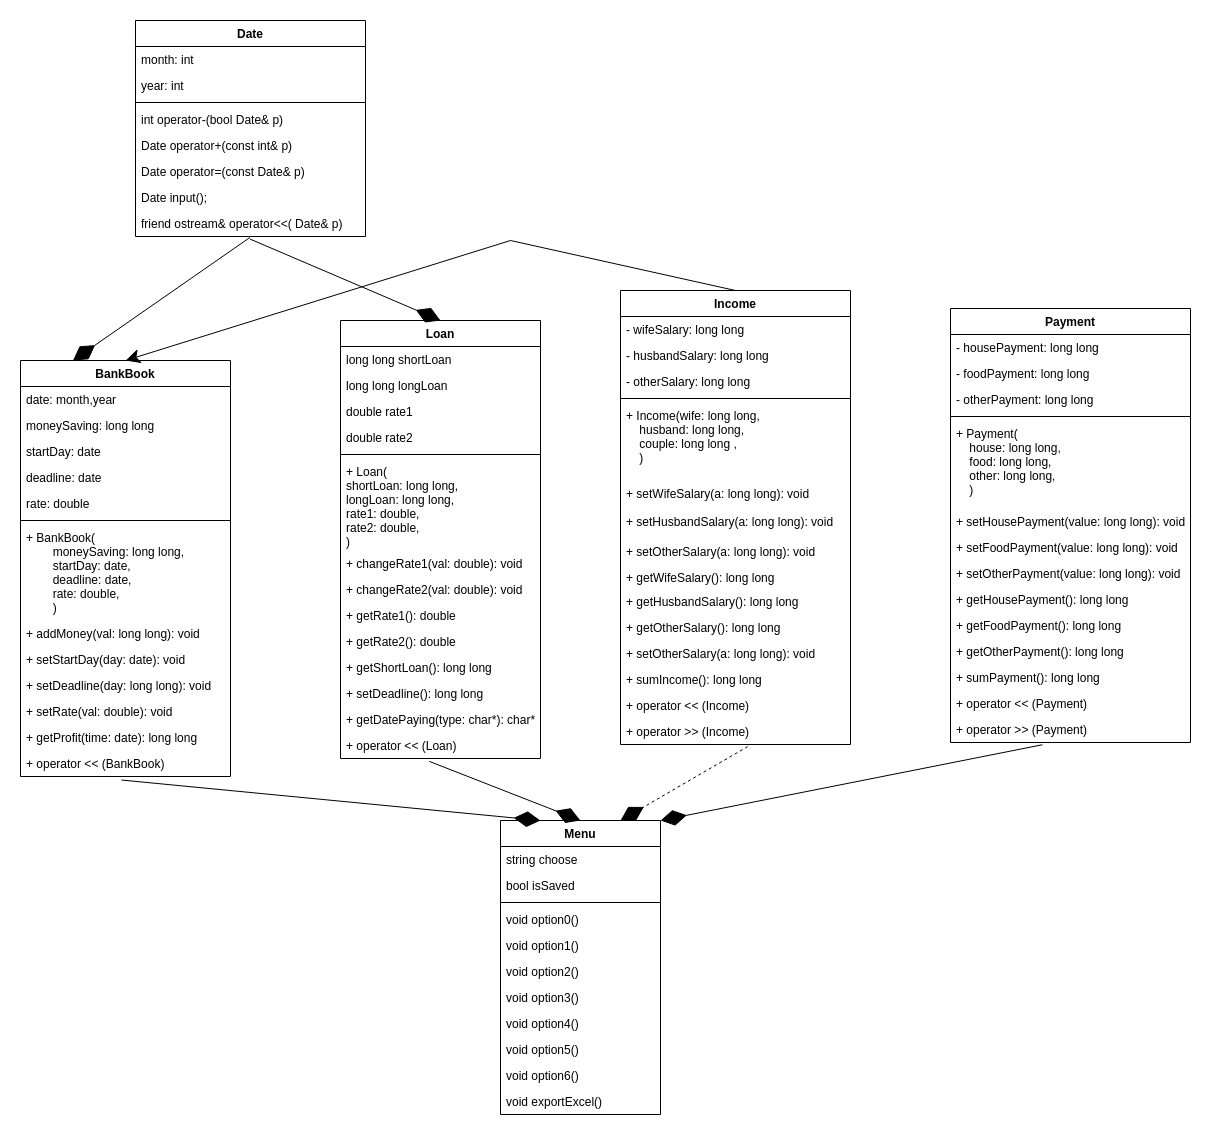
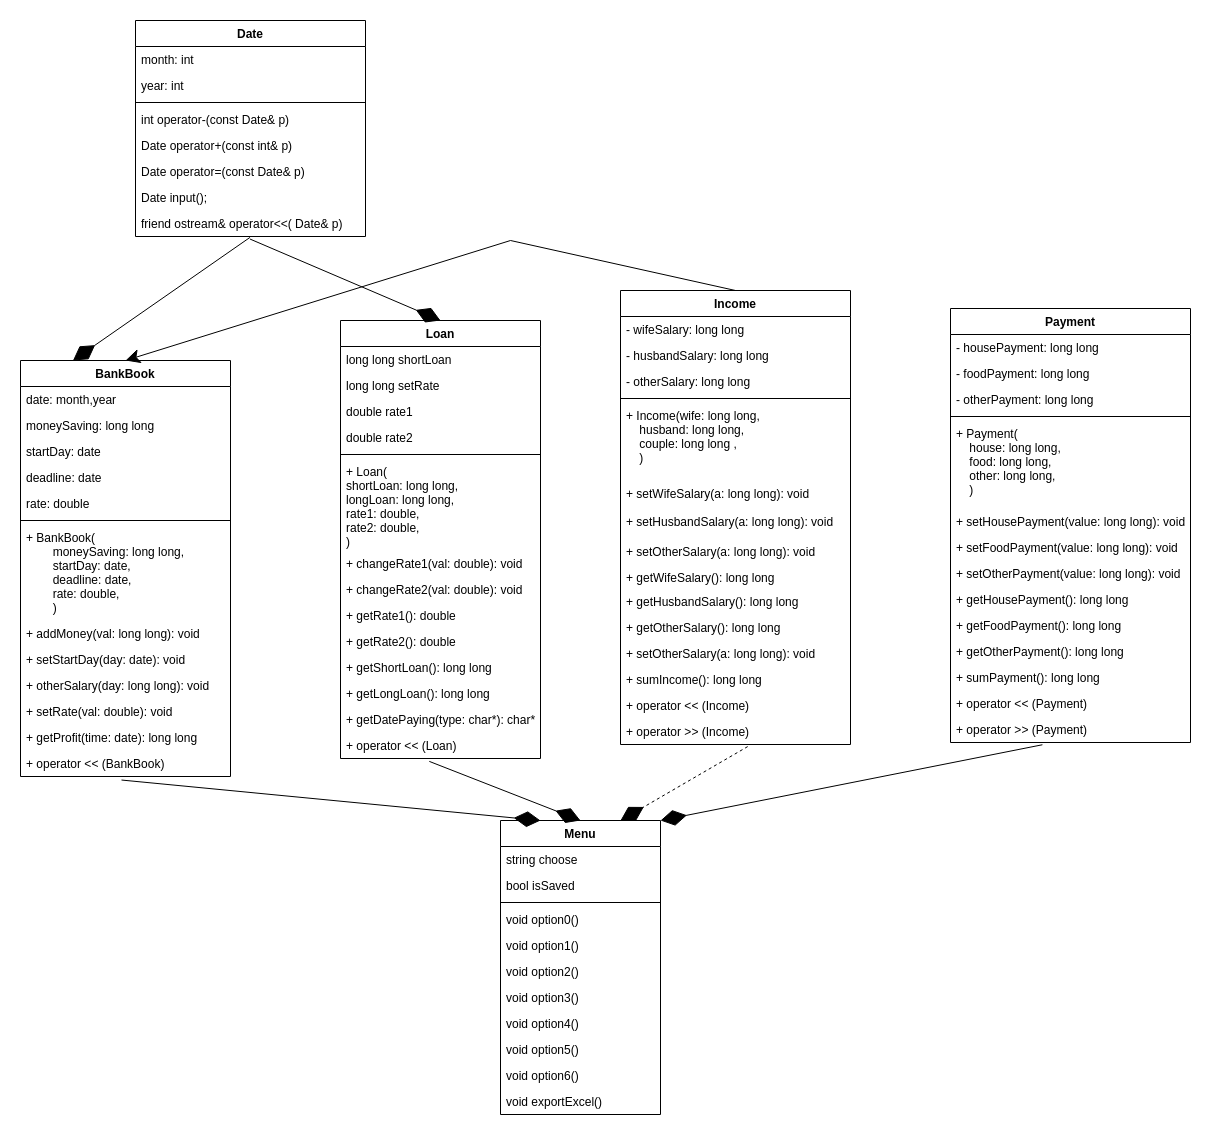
(224, 120) -> (229, 120)
(399, 386) -> (397, 386)
(126, 686) -> (128, 686)
(421, 694) -> (424, 694)
